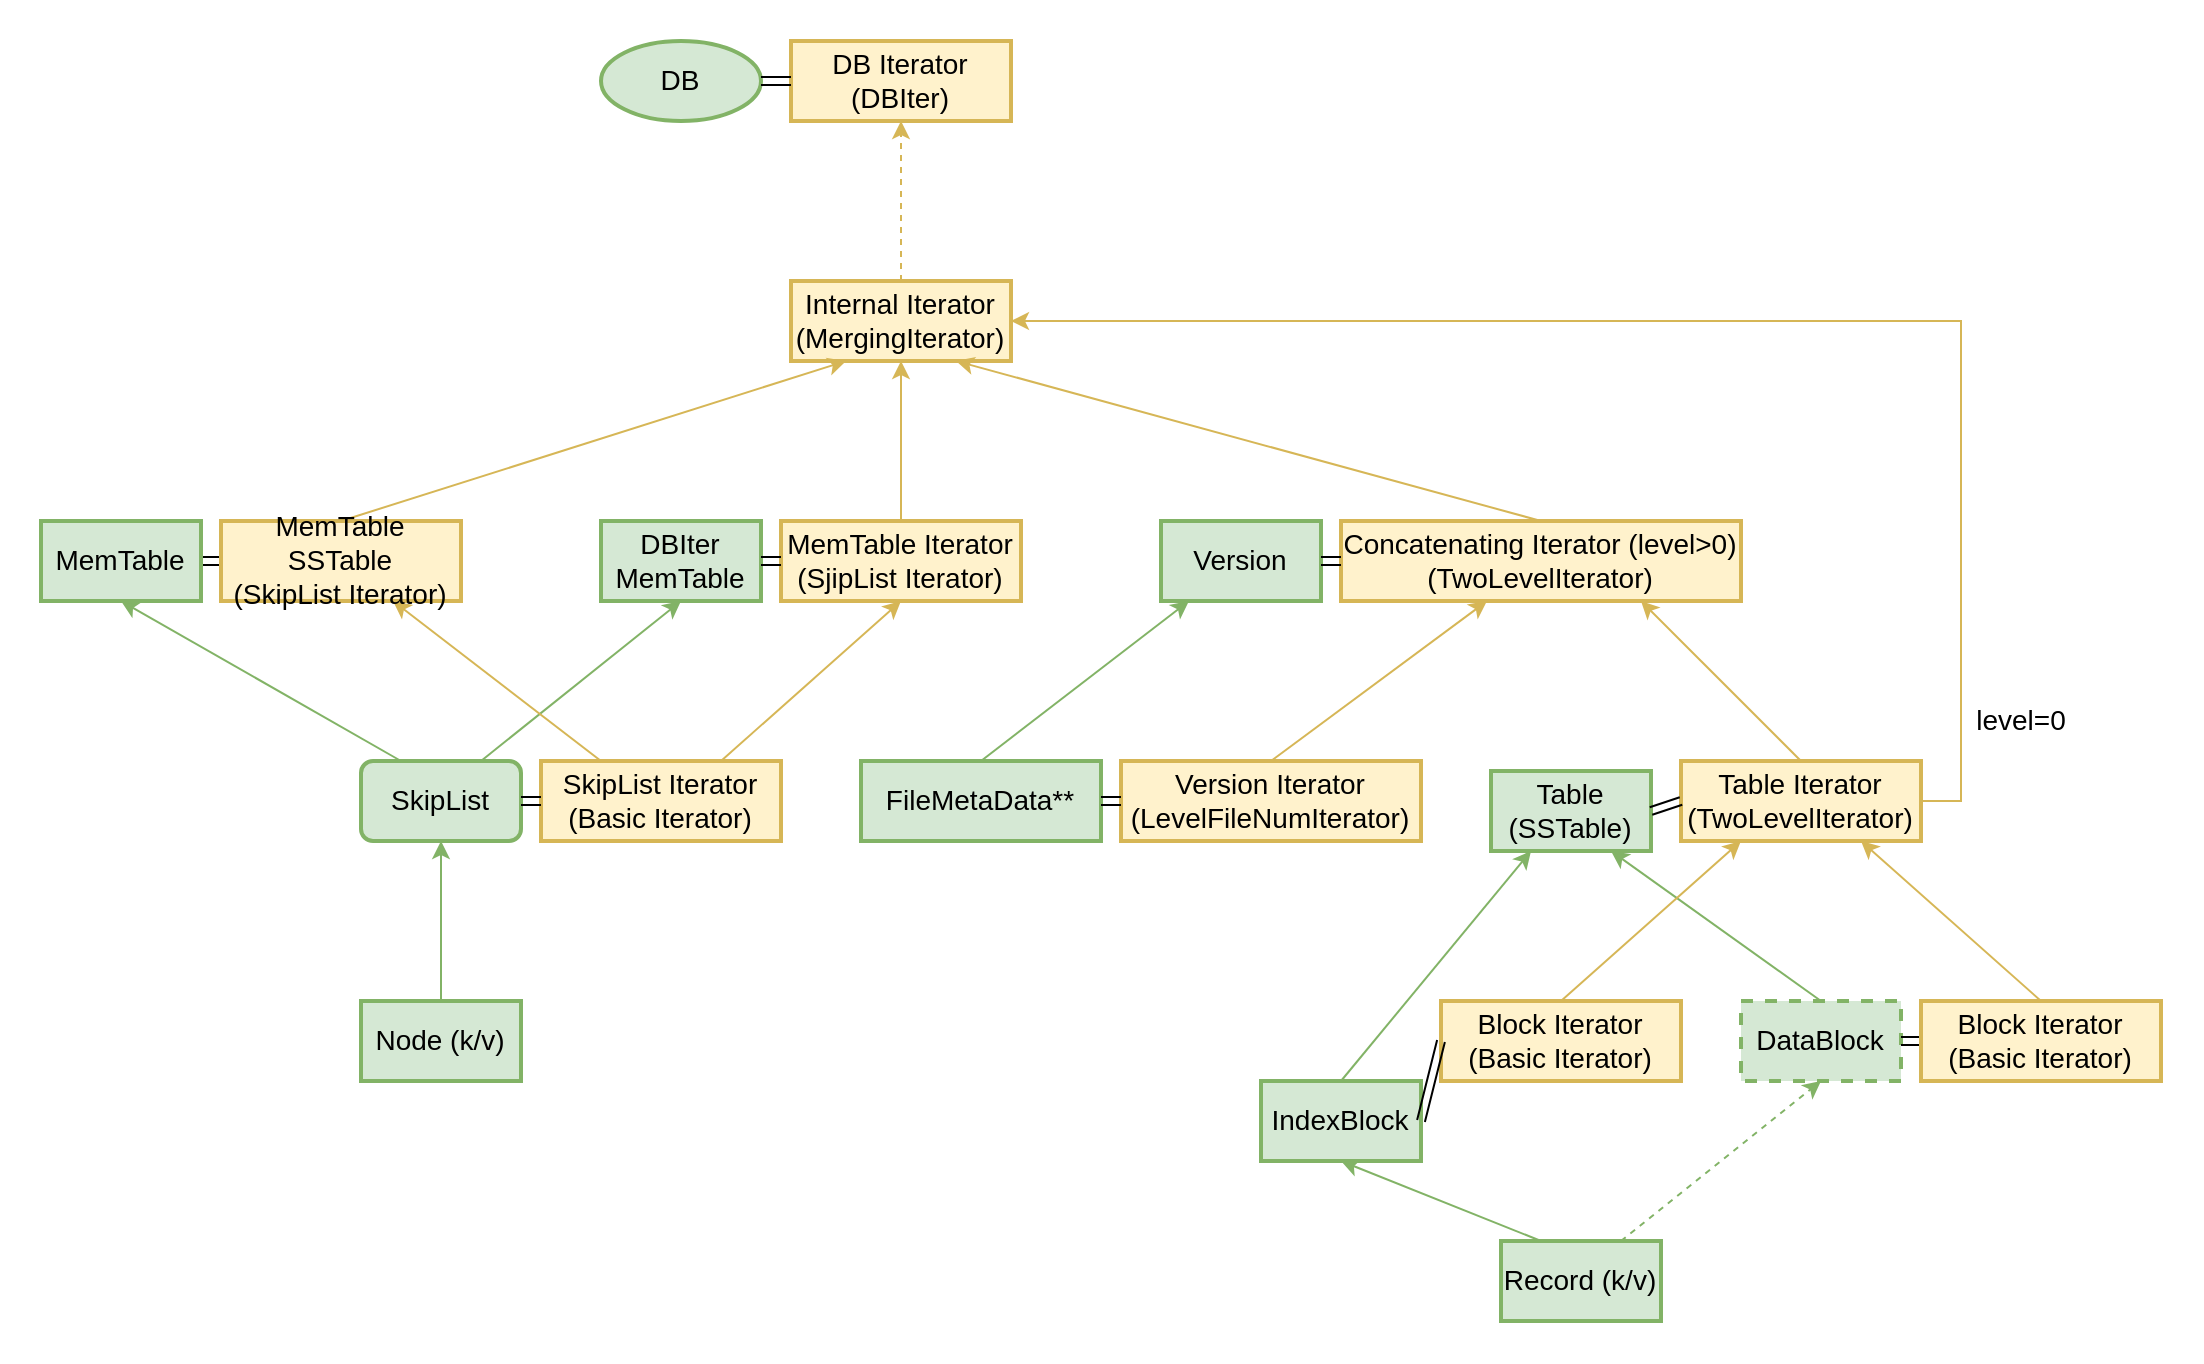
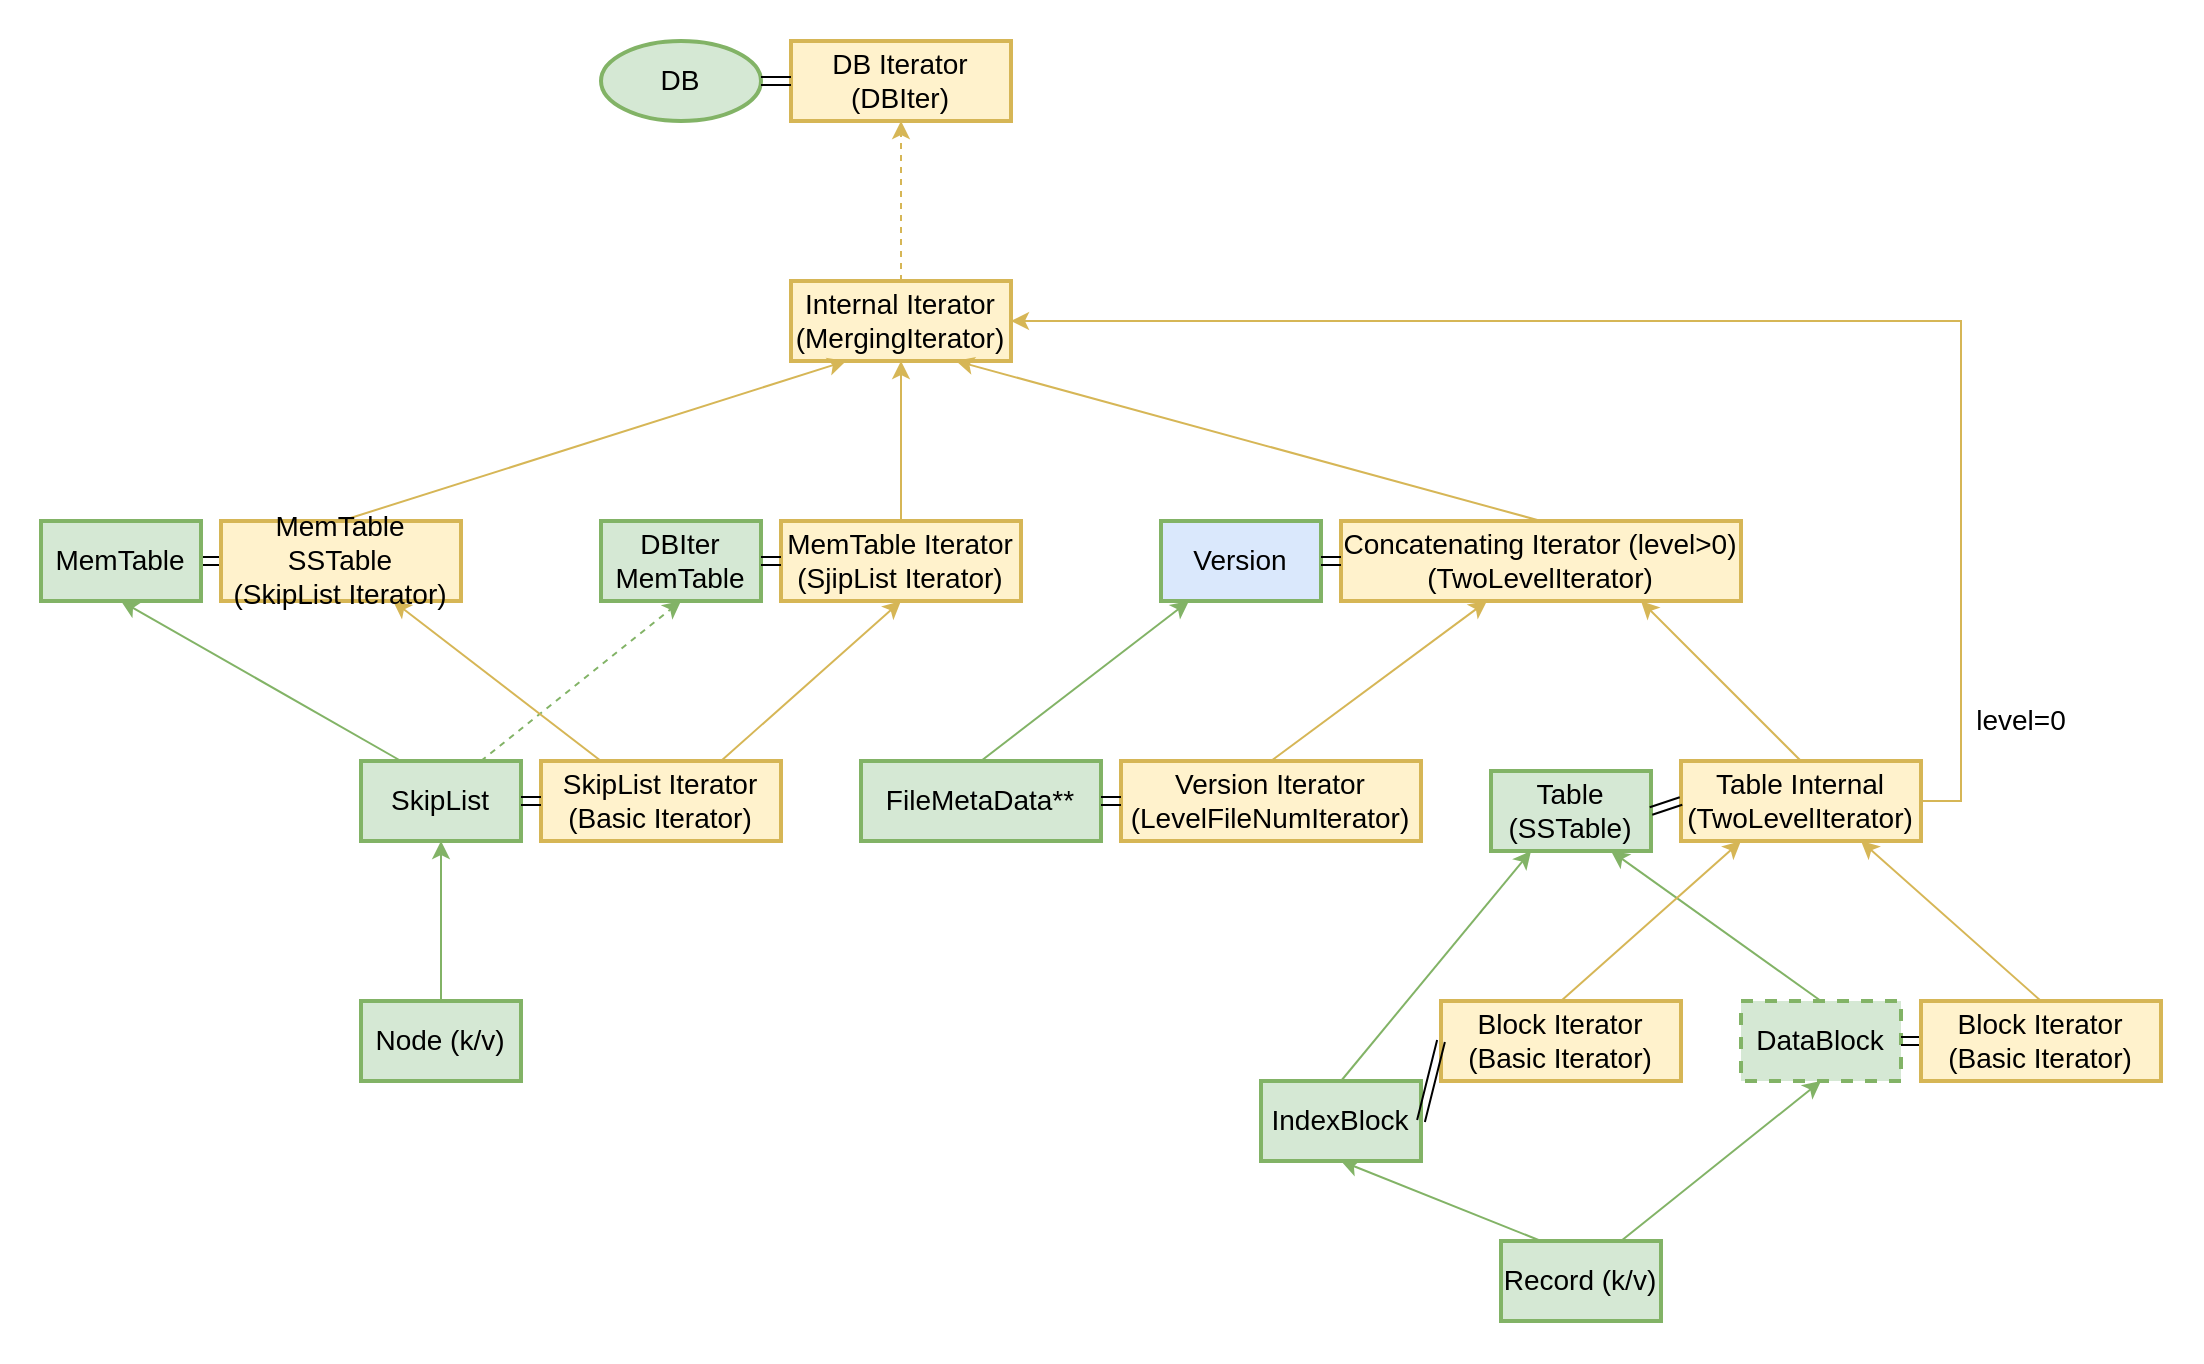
(1241, 561) -> (1241, 561)
(576, 685) -> (576, 685)
(441, 801) -> (441, 801)
(1801, 801) -> (1801, 801)
(1716, 1165) -> (1716, 1165)
